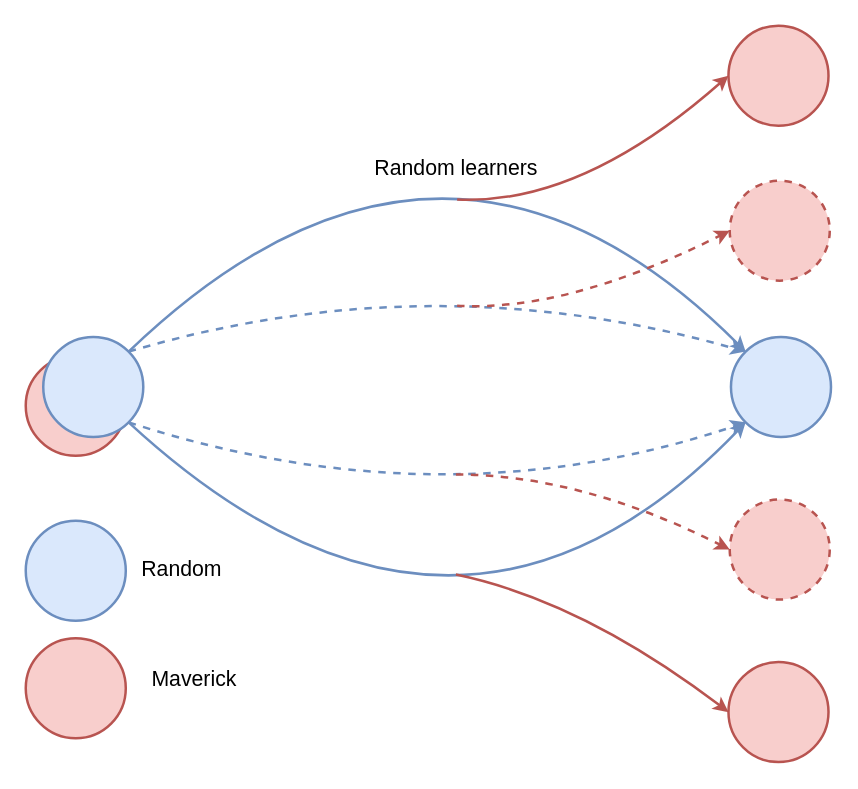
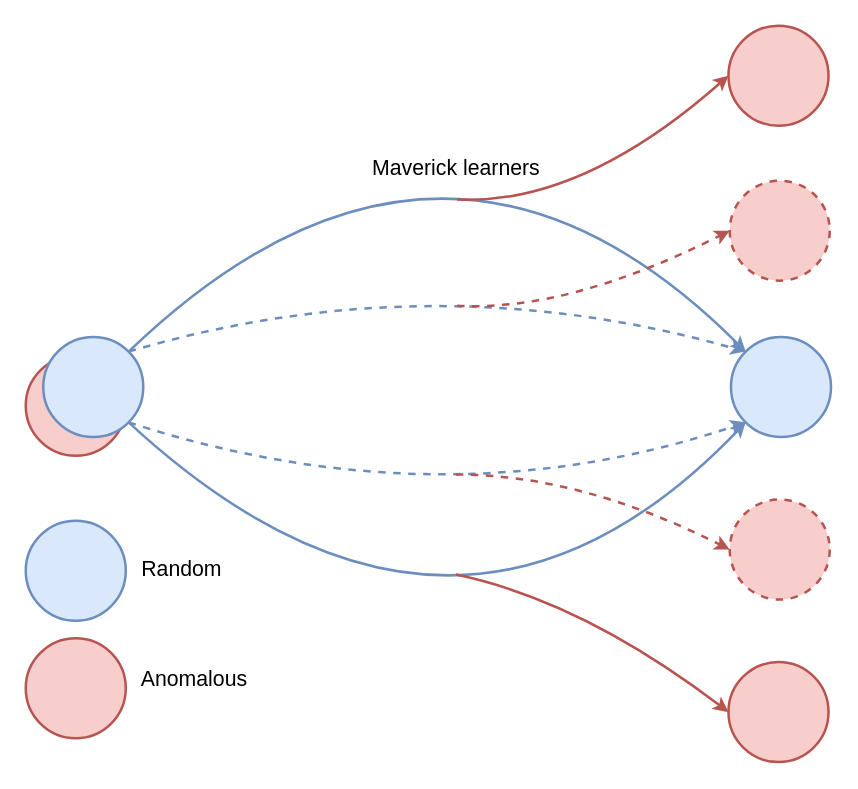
(456, 169) -> (456, 169)
(194, 681) -> (194, 681)
